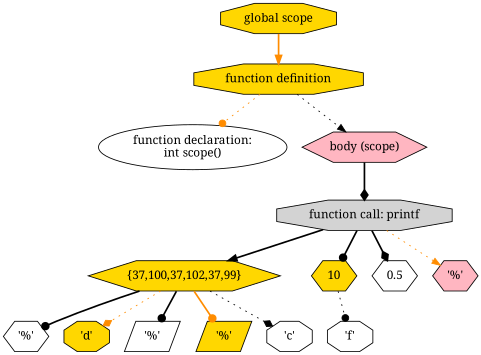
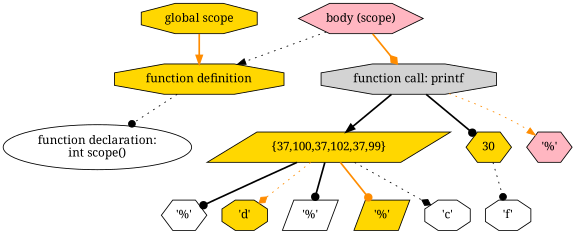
(243, 108) -> (156, 108)
(318, 111) -> (286, 47)
(364, 176) -> (382, 45)
(184, 276) -> (329, 147)
(334, 276) -> (489, 147)
(395, 276) -> none
